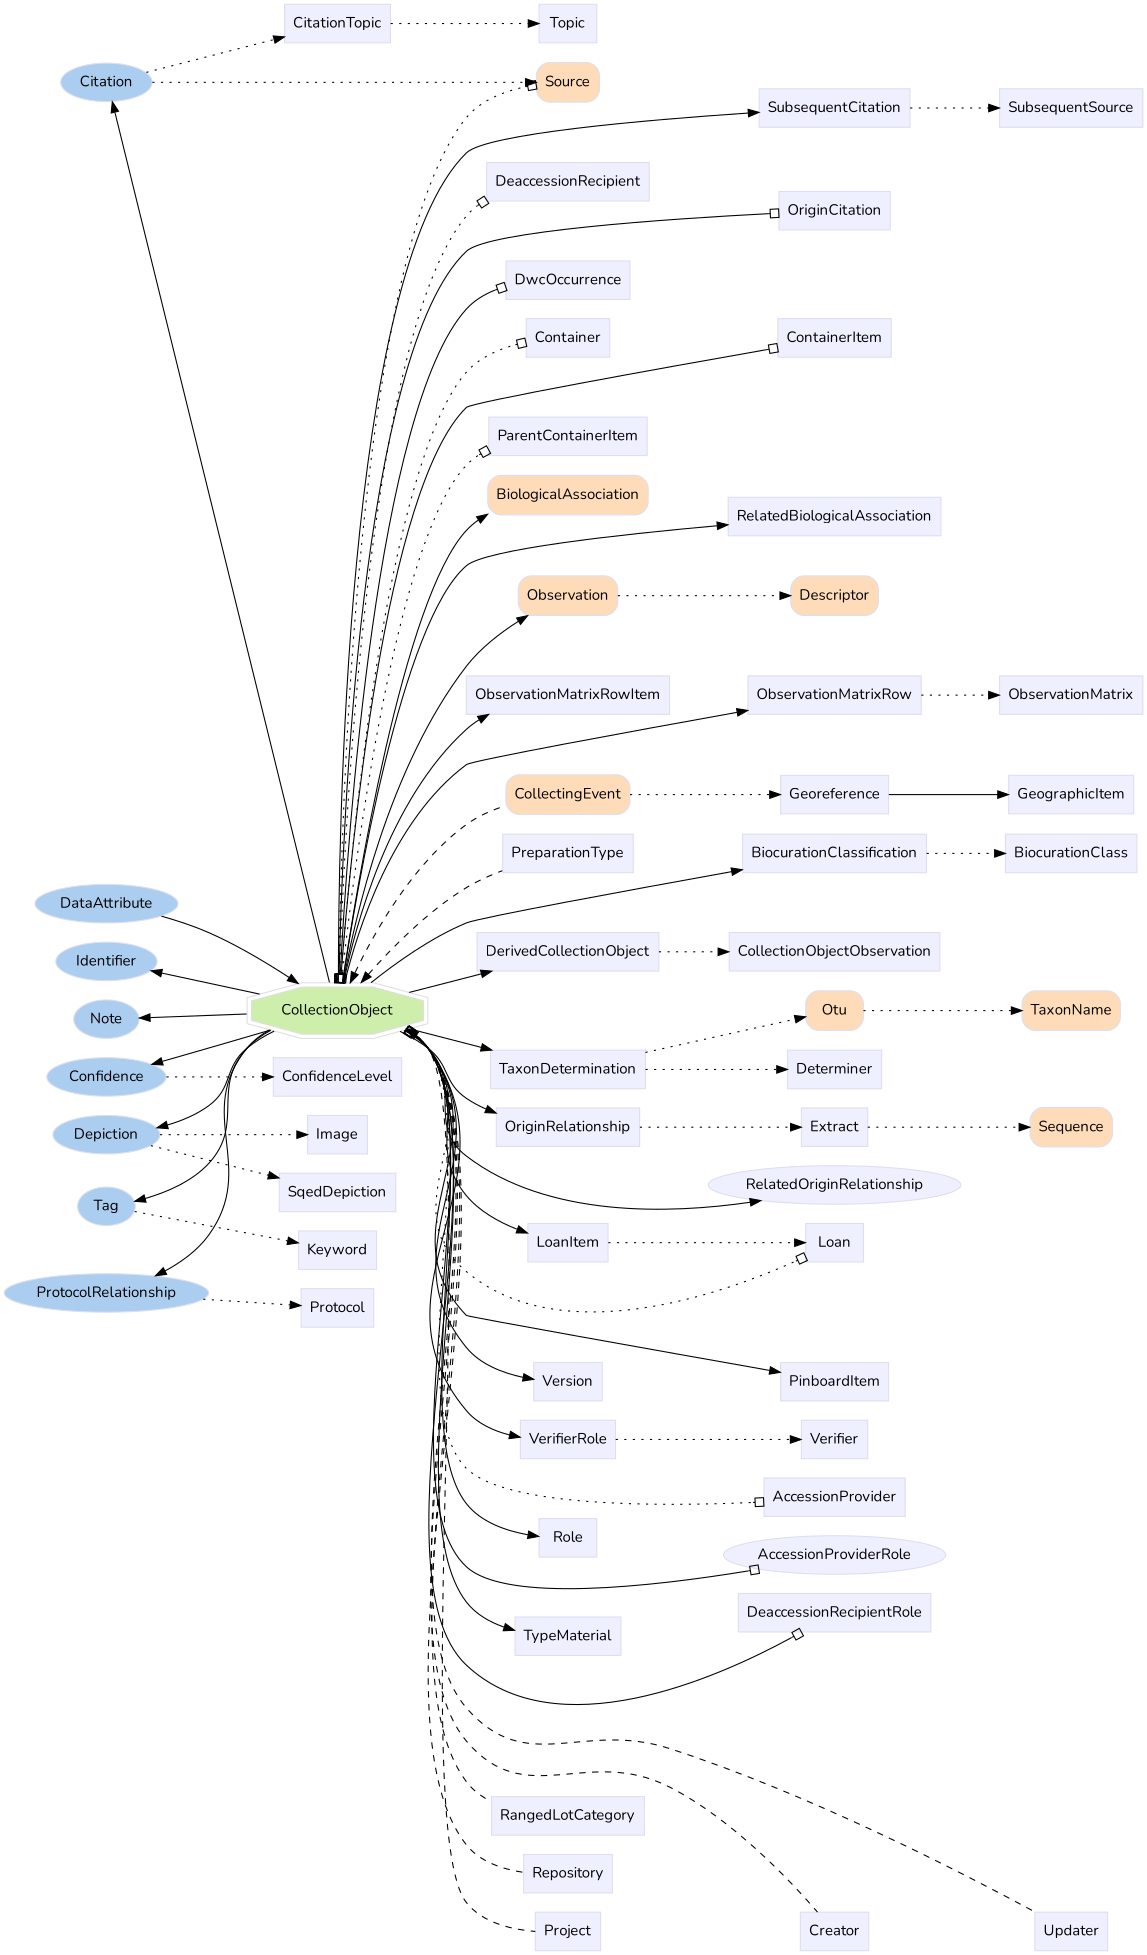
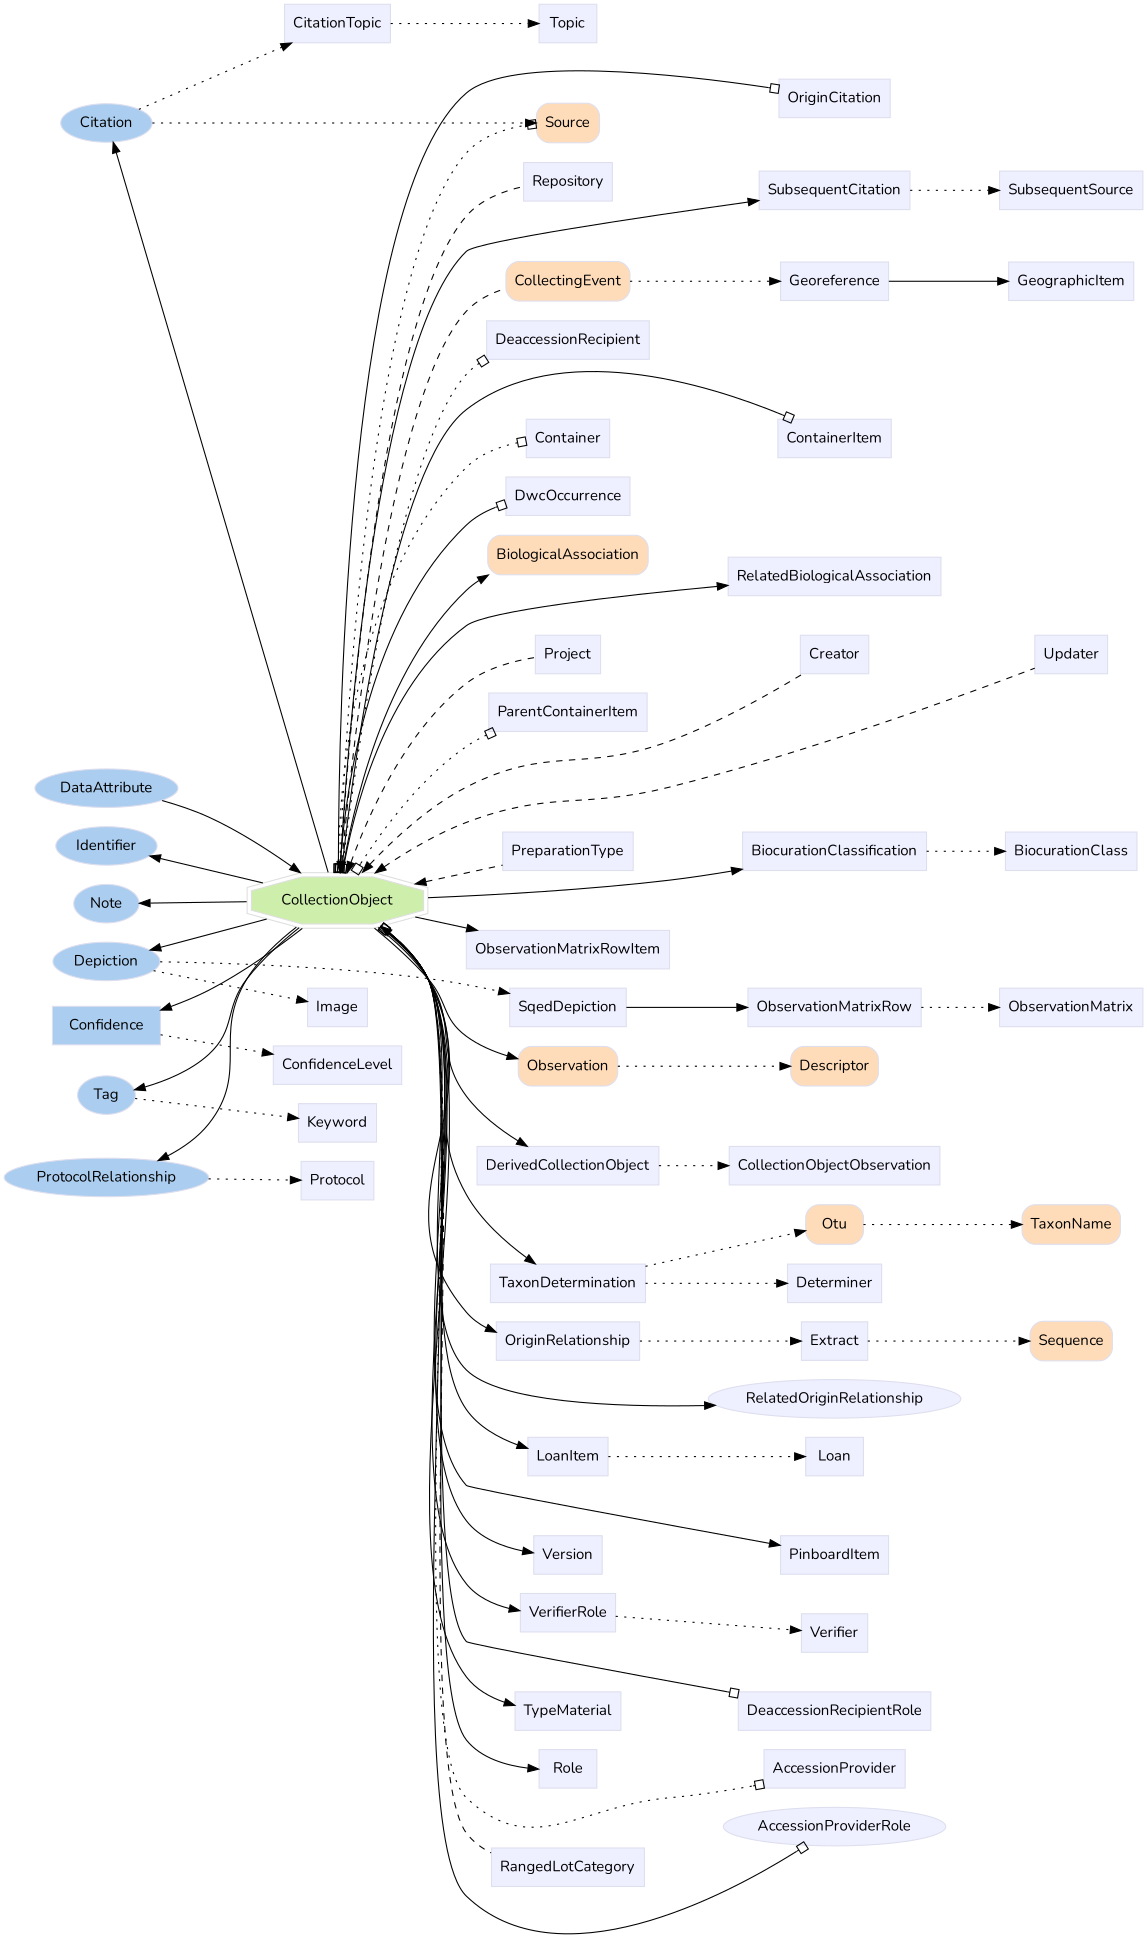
(477, 762) -> (682, 1007)
(106, 1077) -> (106, 1026)
(504, 1295) -> none
